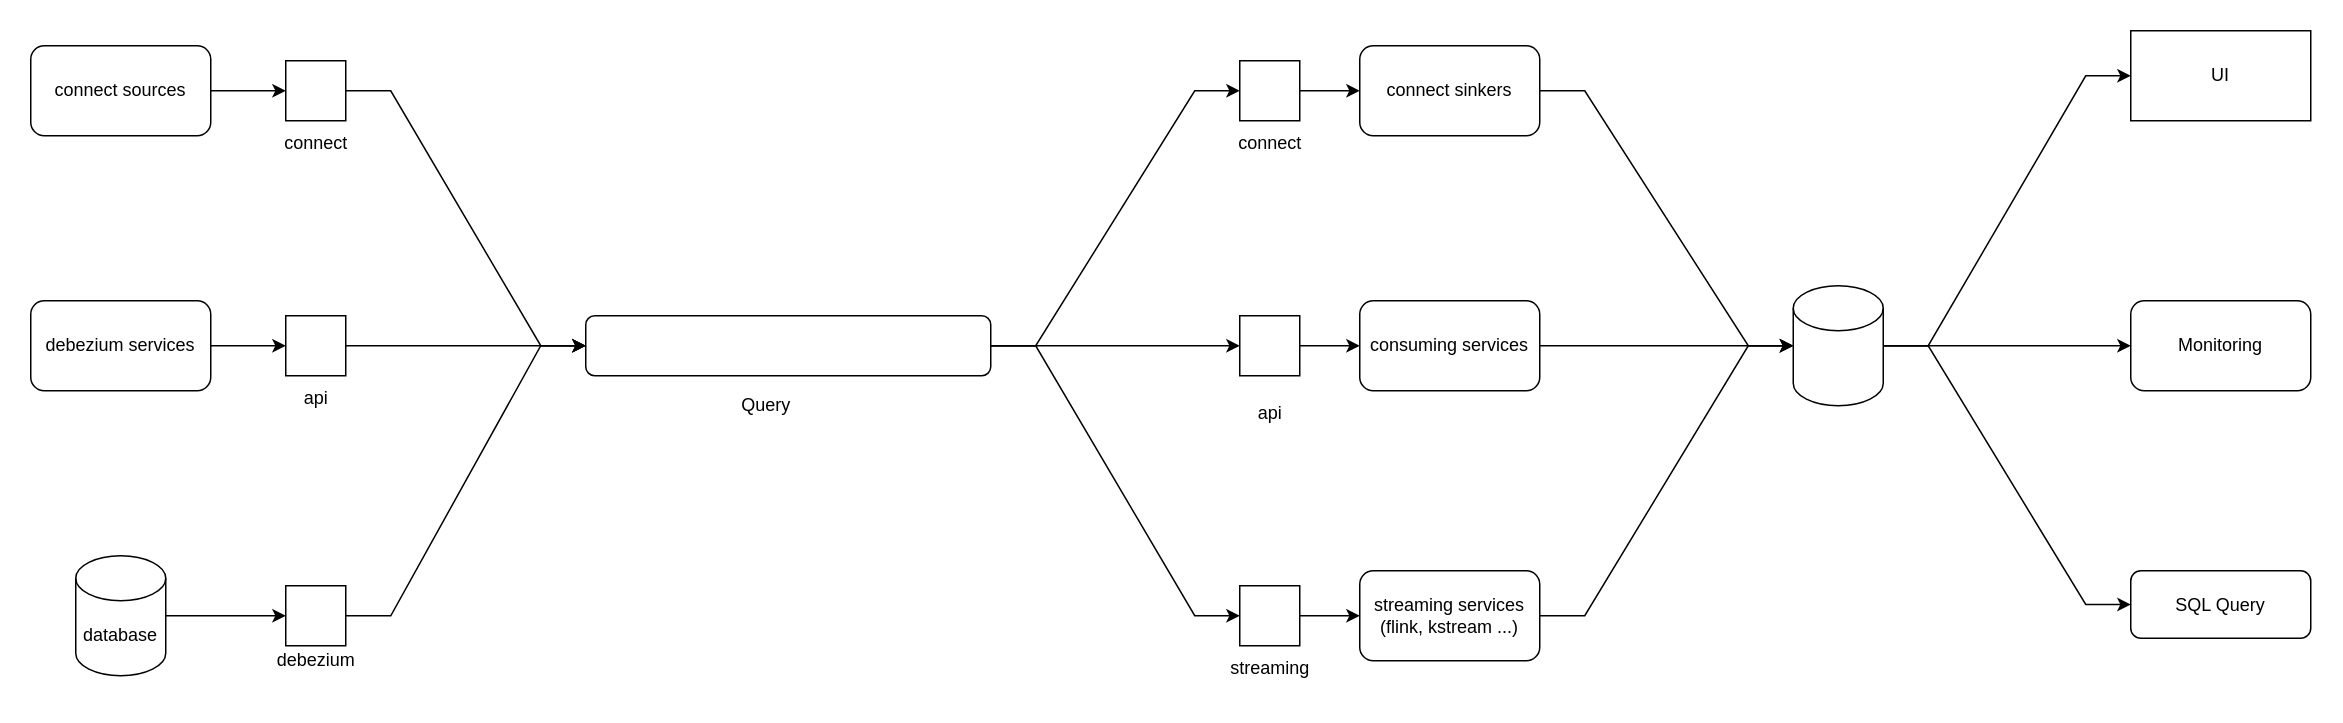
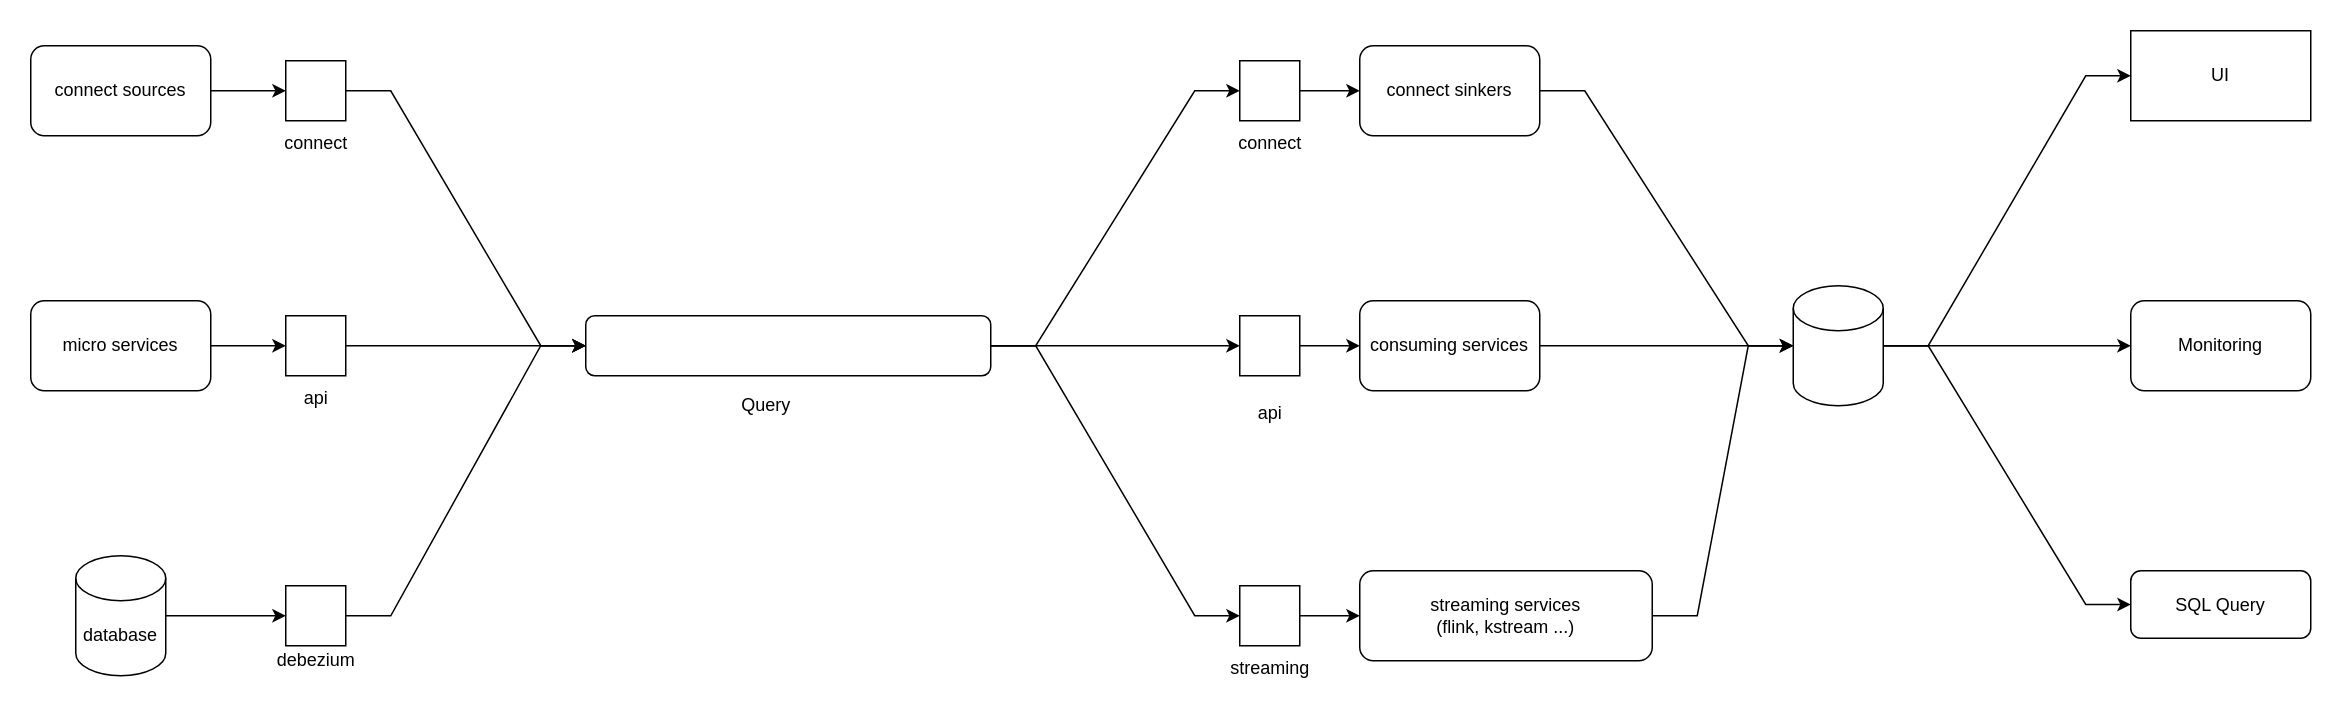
(121, 346) -> (121, 346)
(1450, 616) -> (1506, 616)
